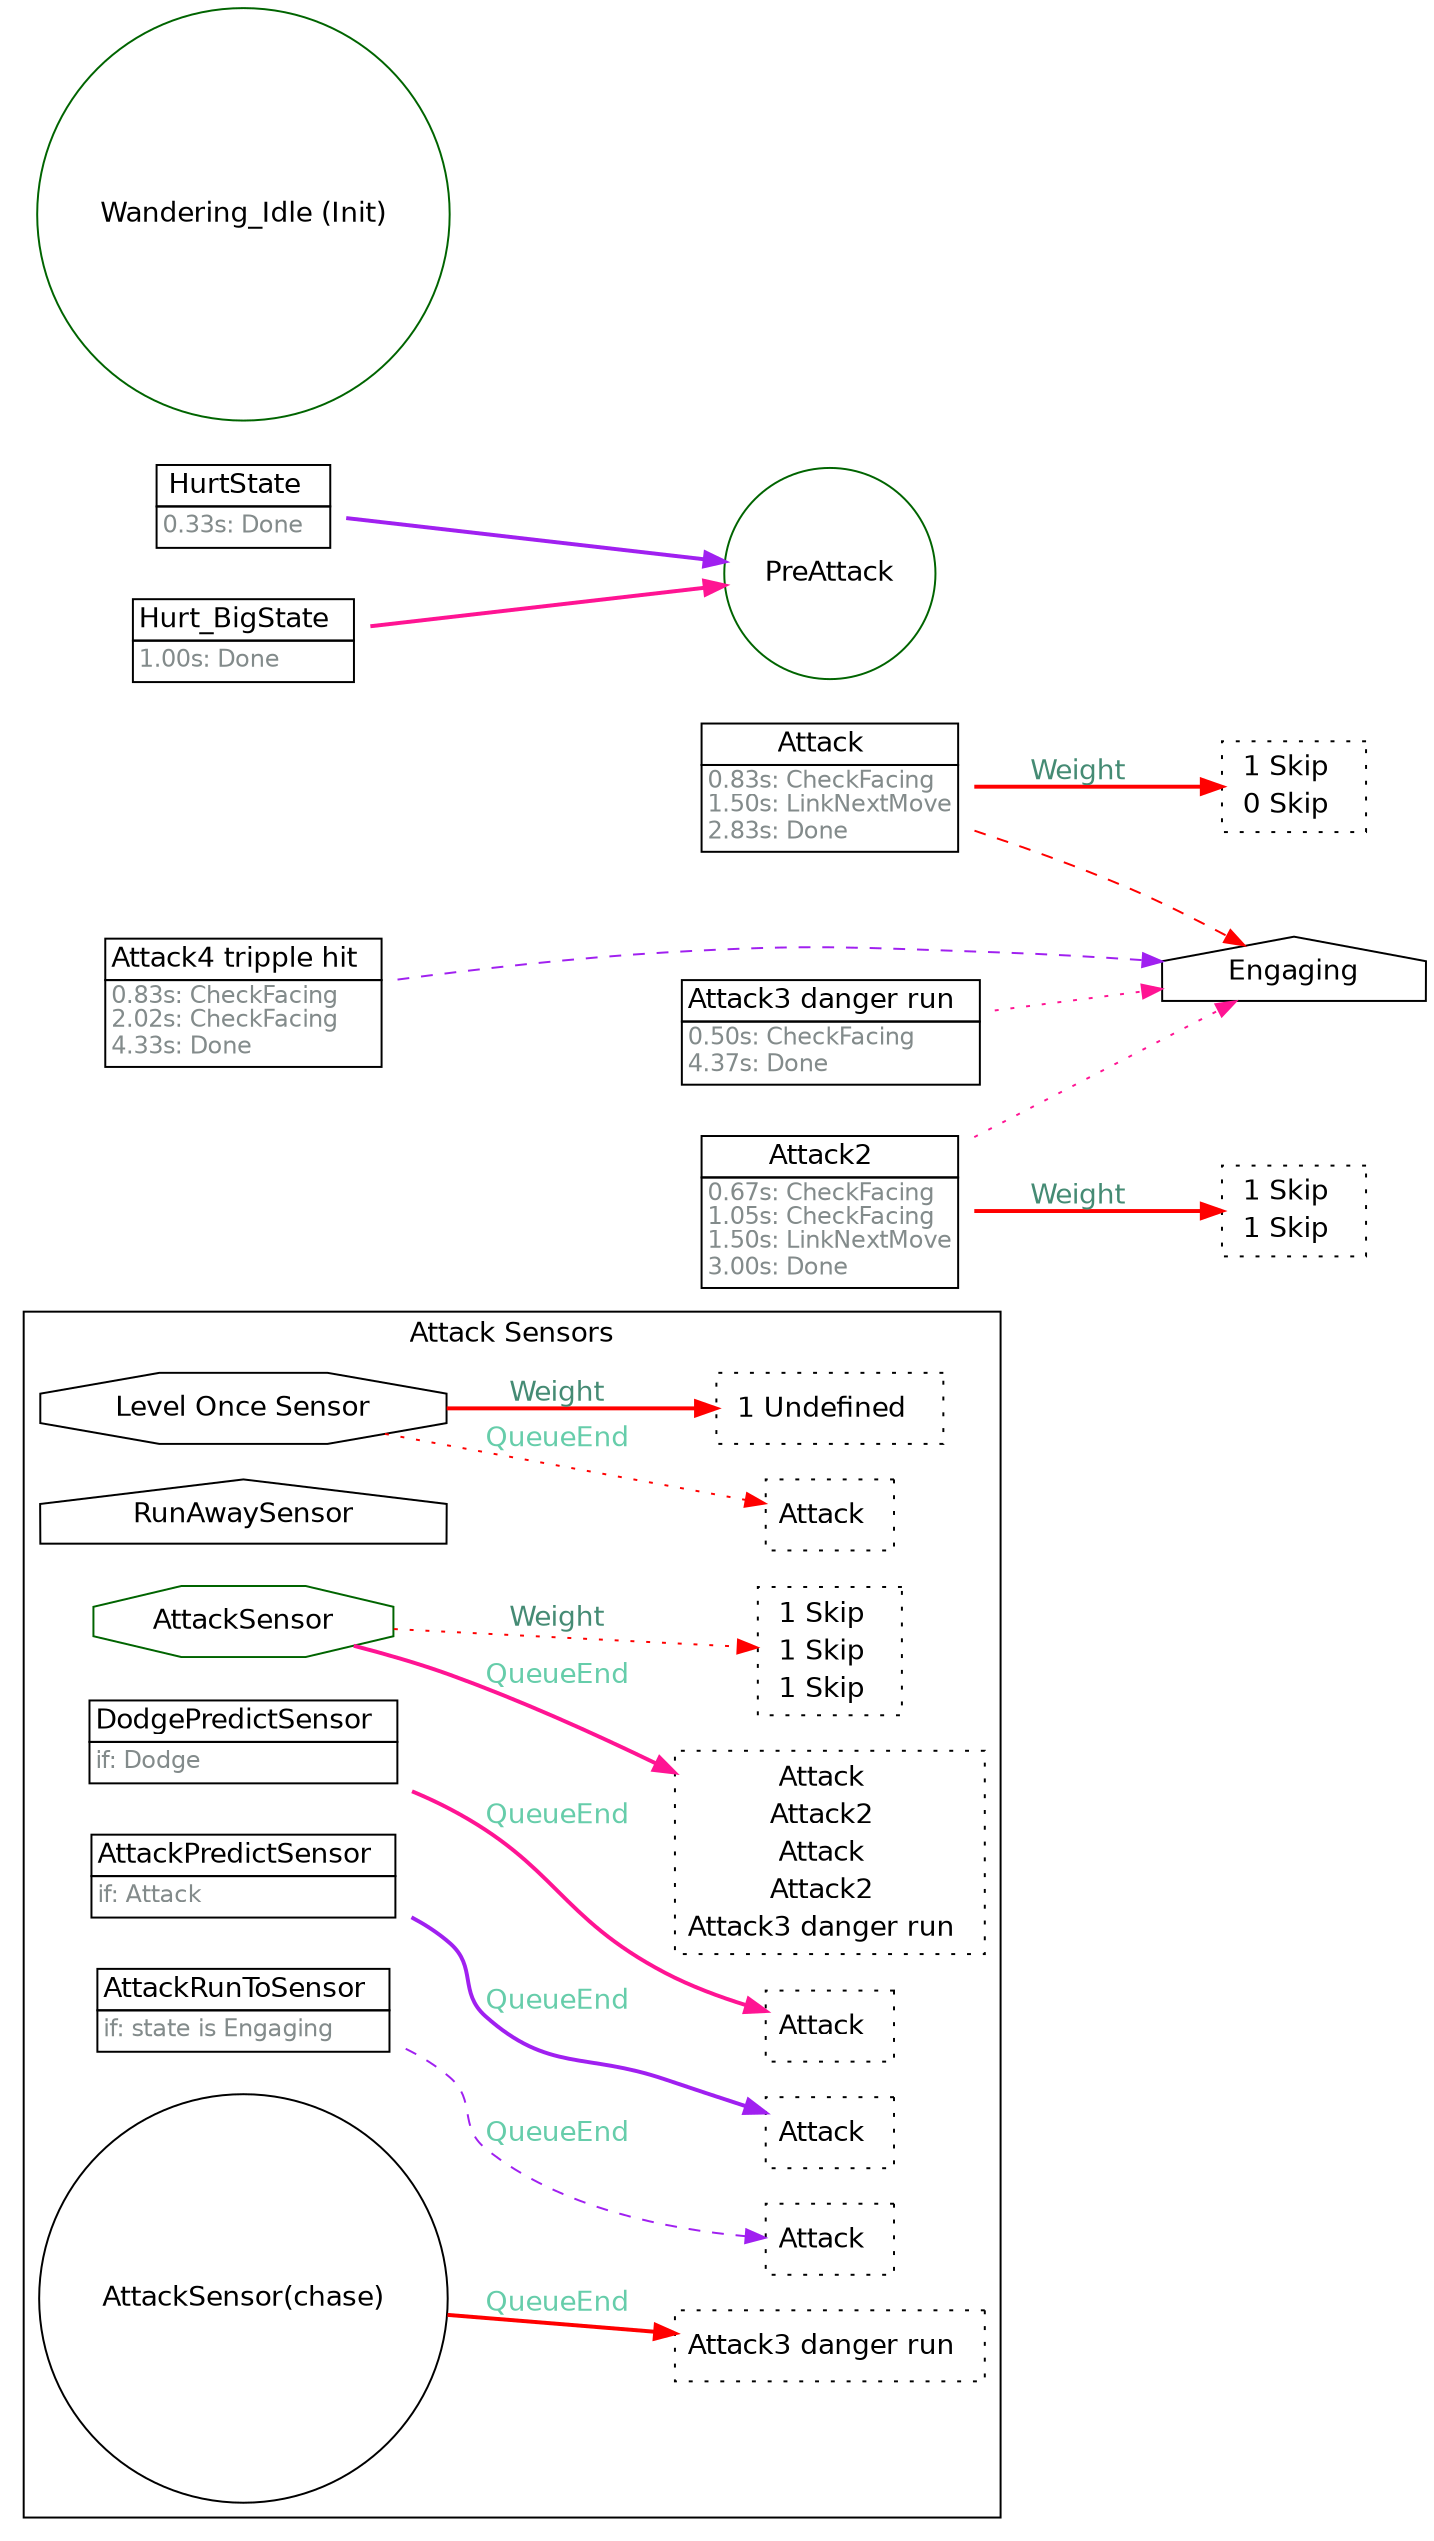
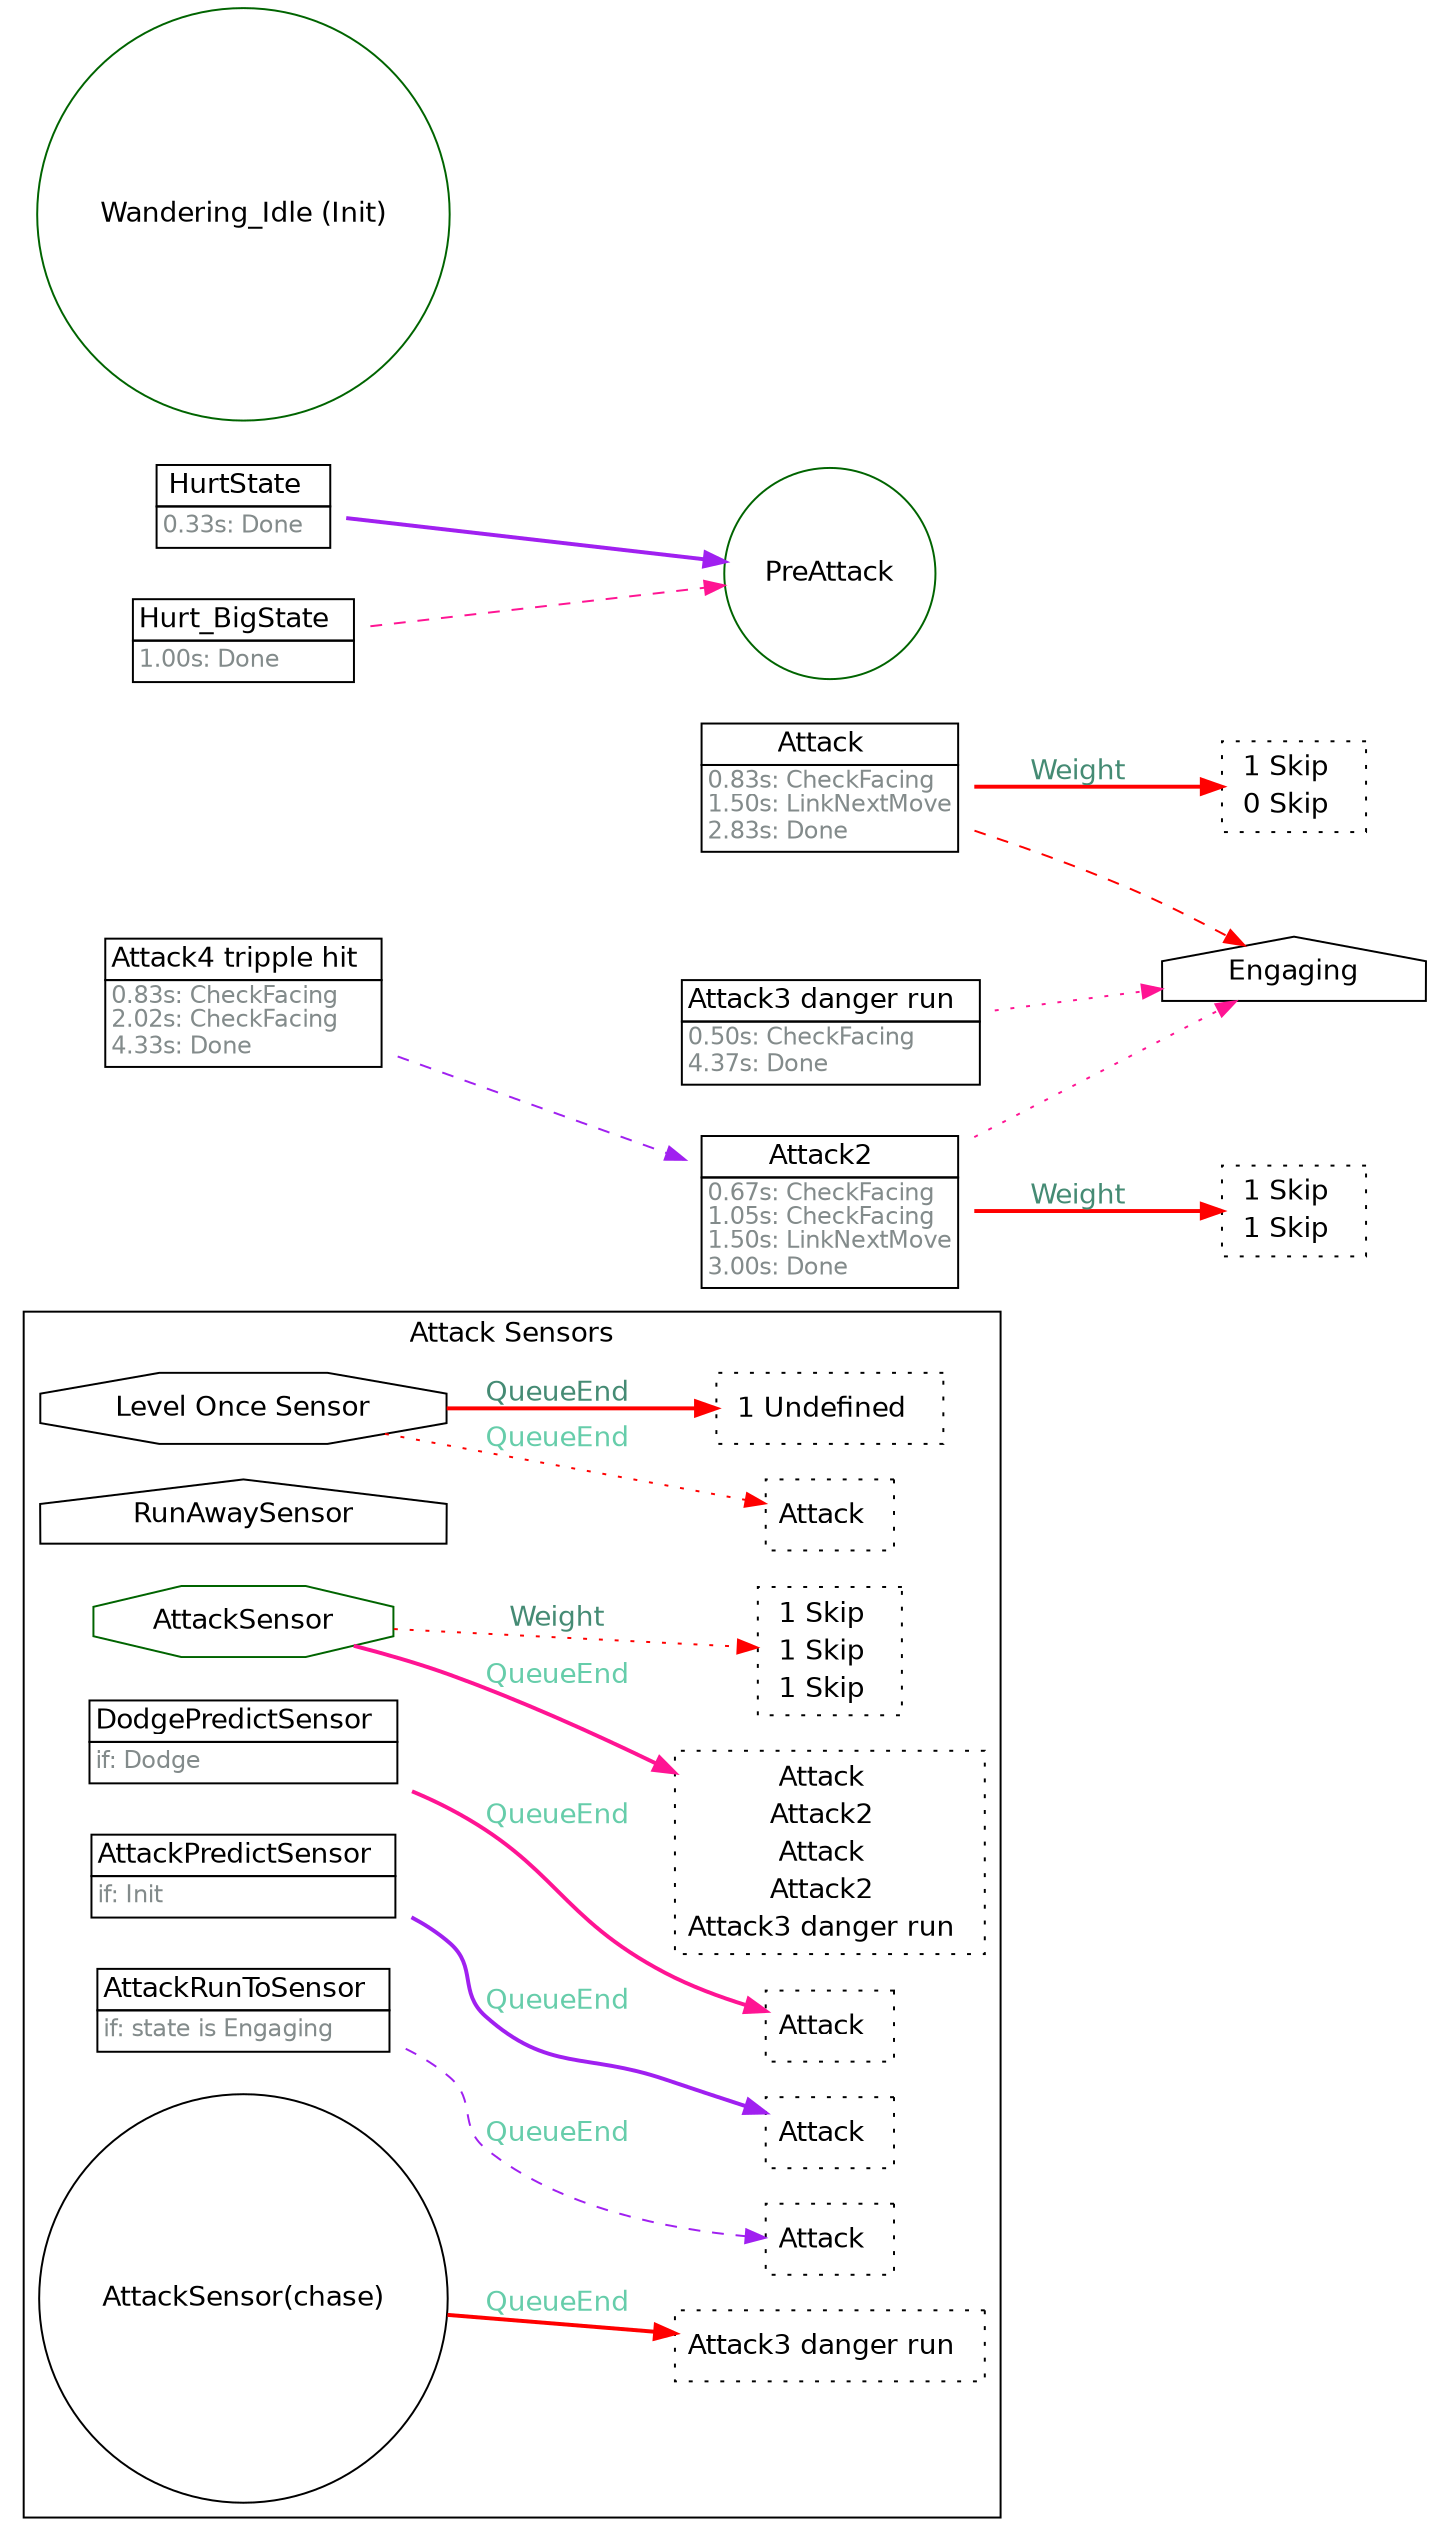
(538, 607) -> (538, 607)
(769, 948) -> (532, 1105)
(558, 1394) -> (558, 1394)
(150, 1895) -> (131, 1895)
